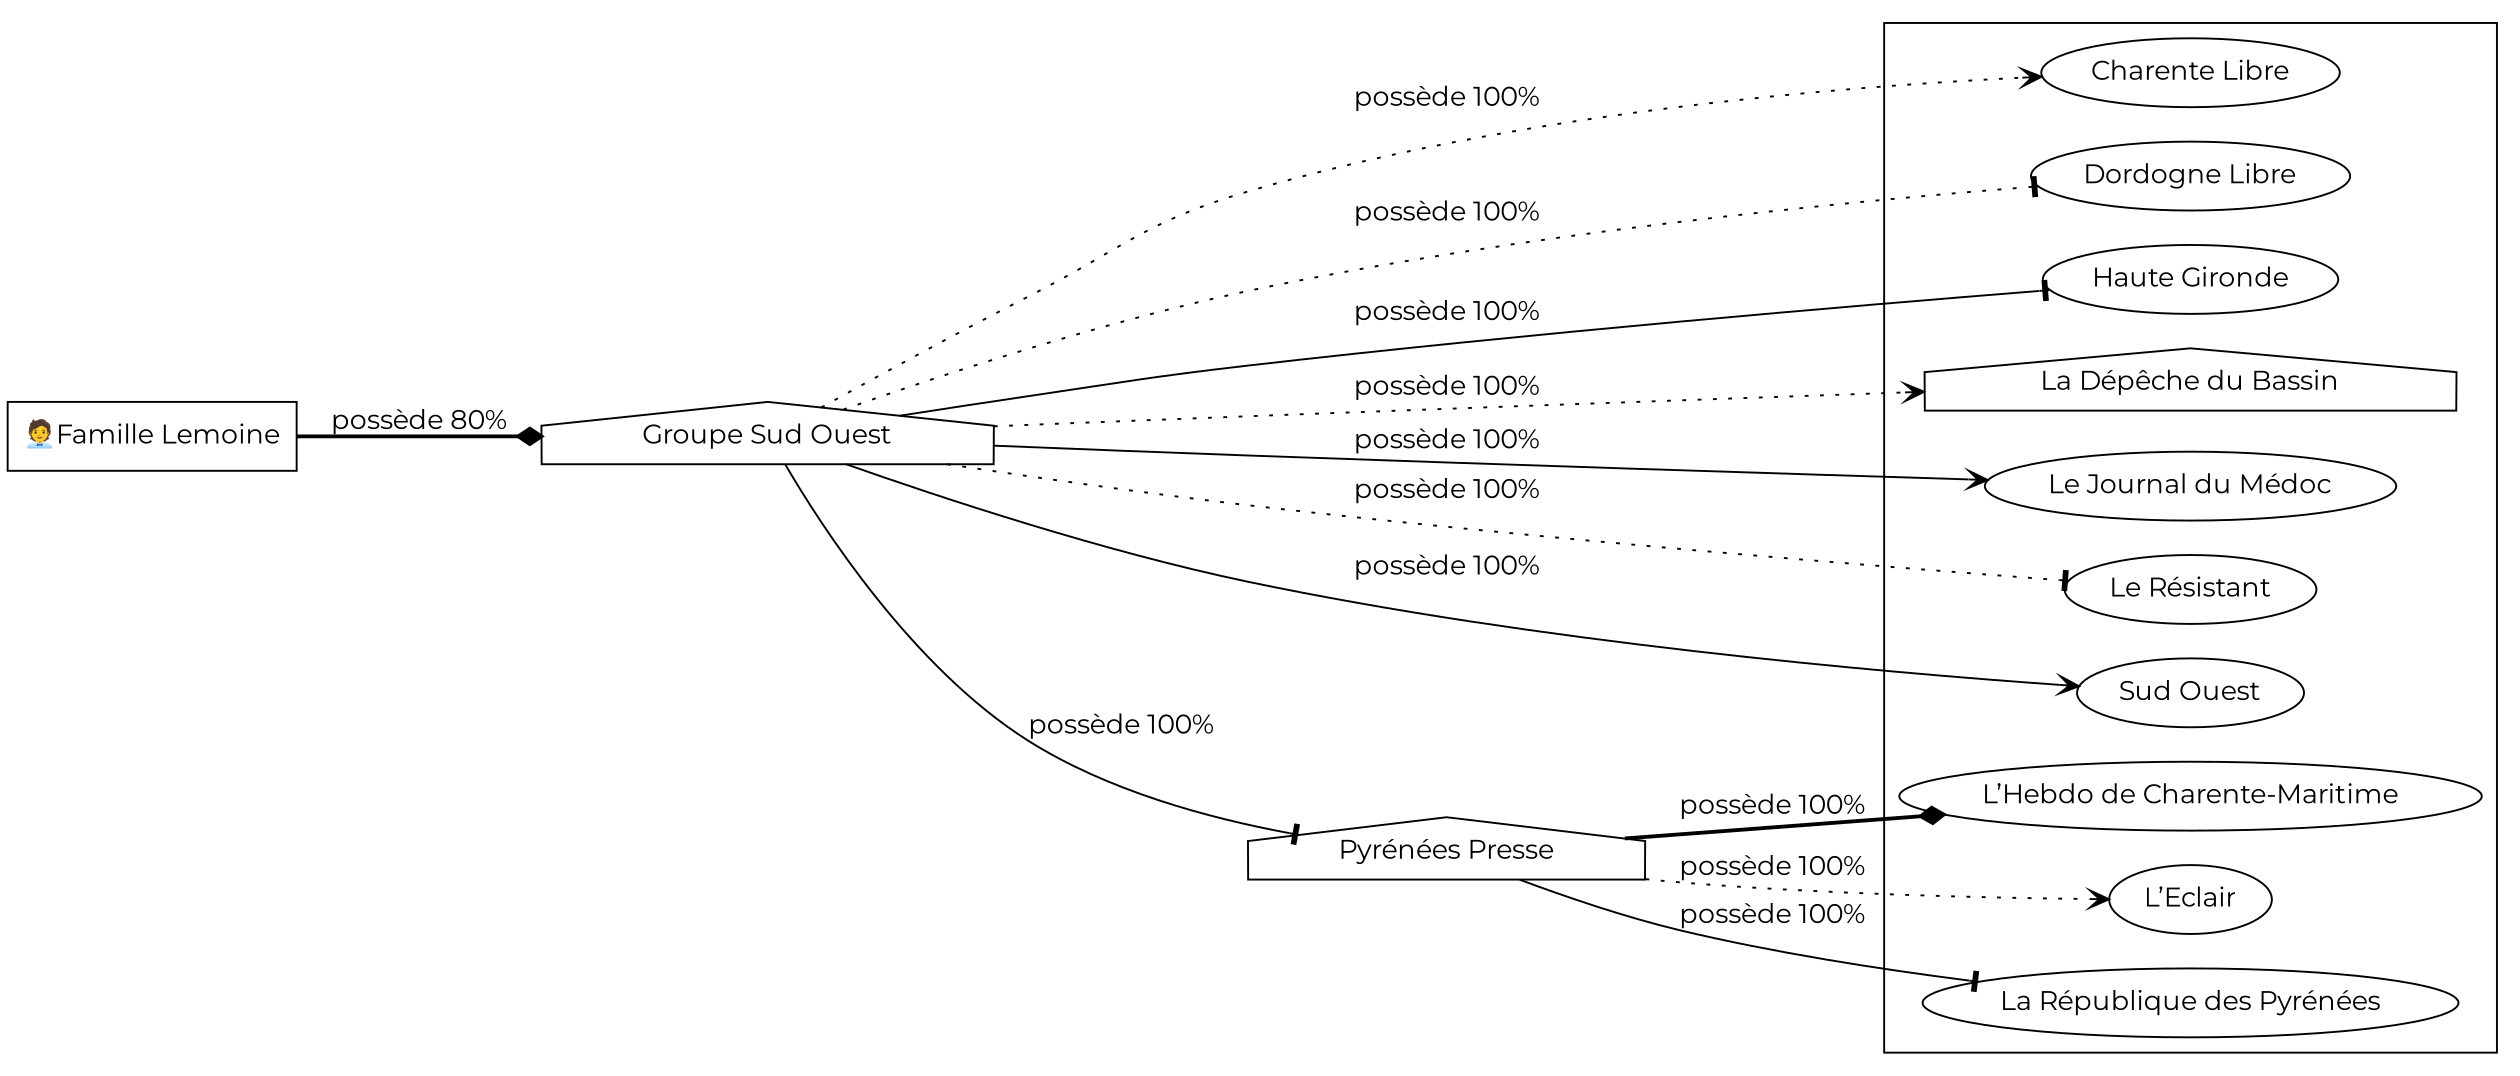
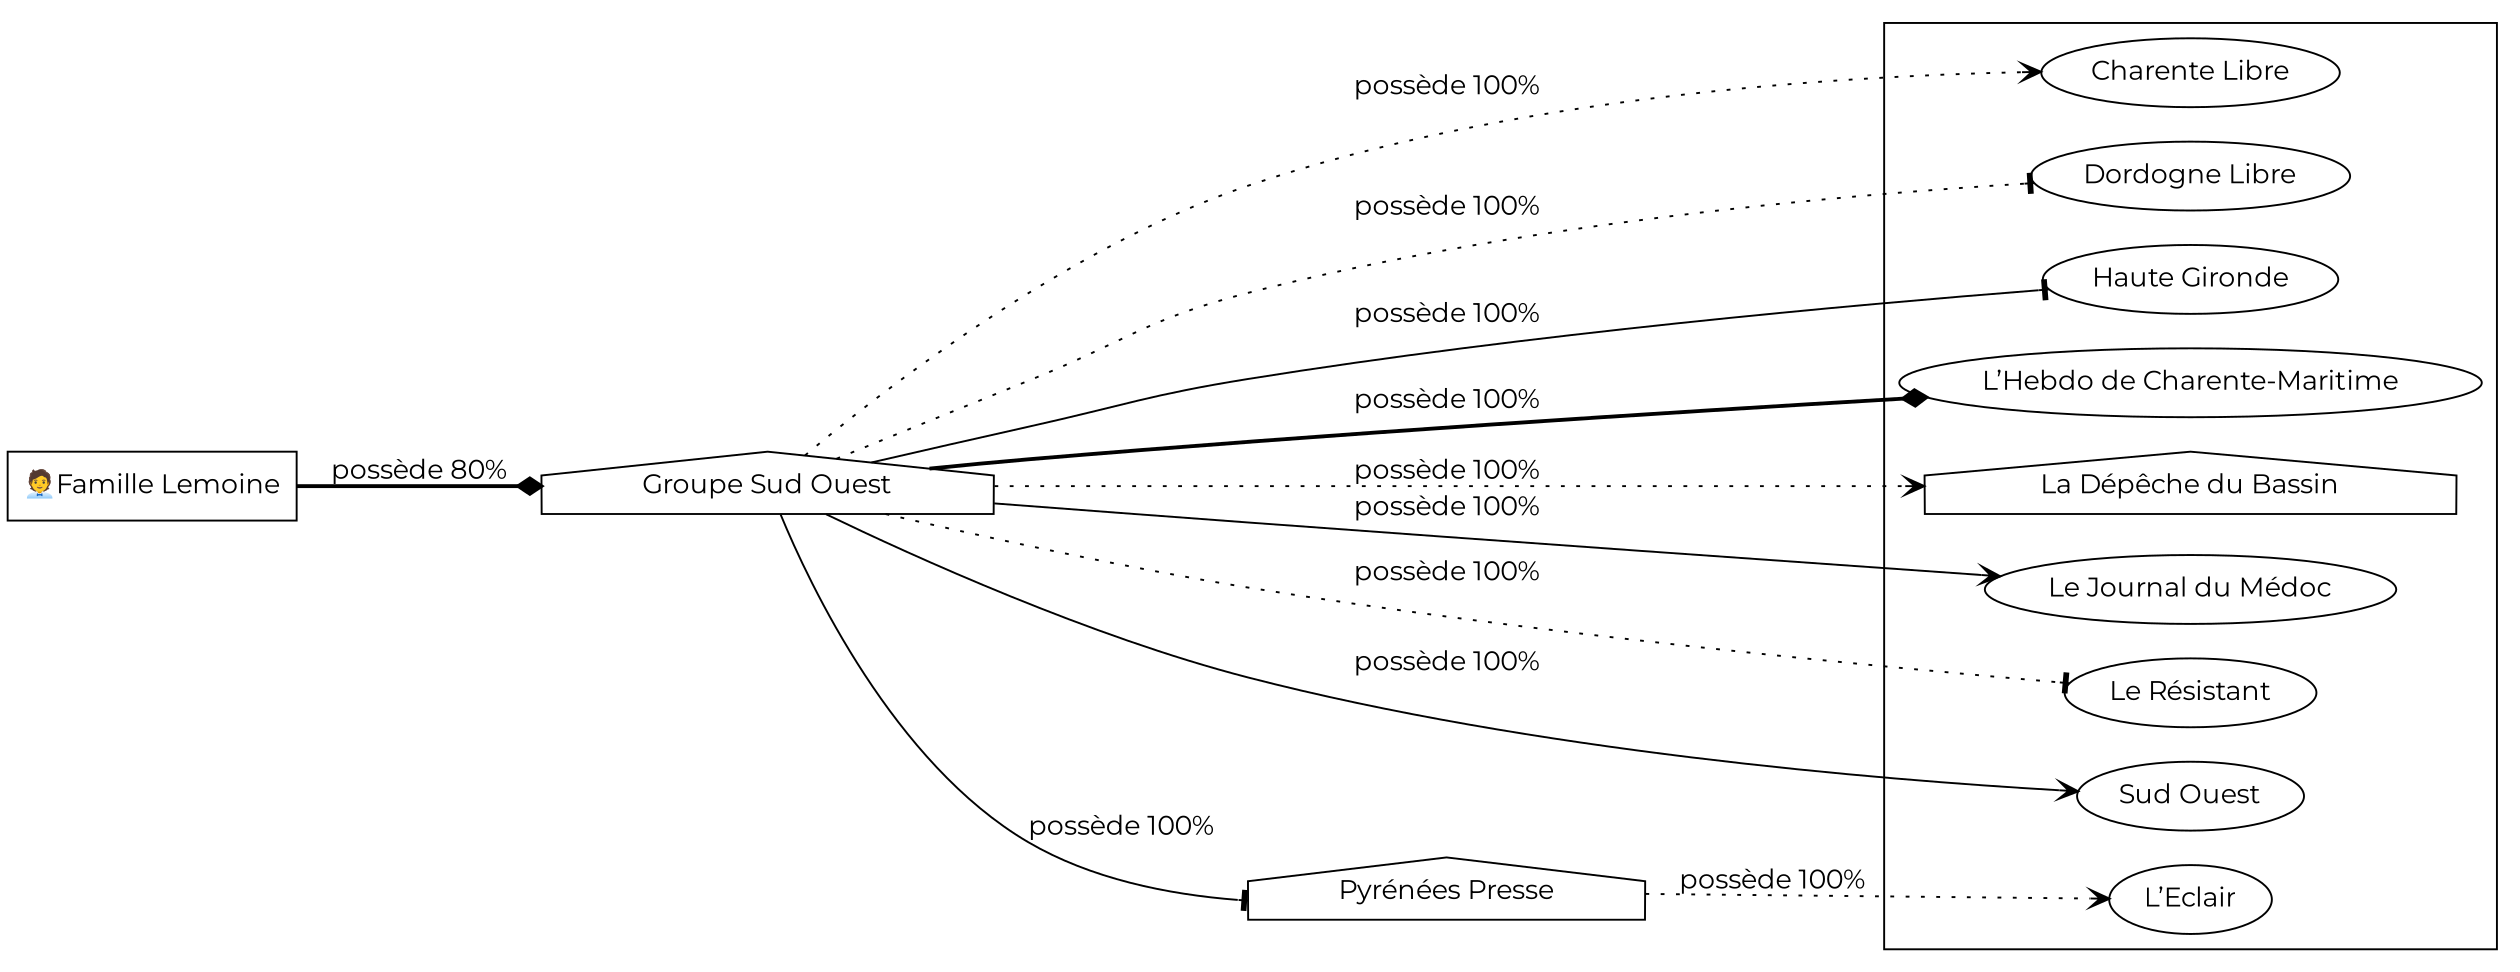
(1773, 827) -> (1416, 430)
(2190, 1003) -> none
